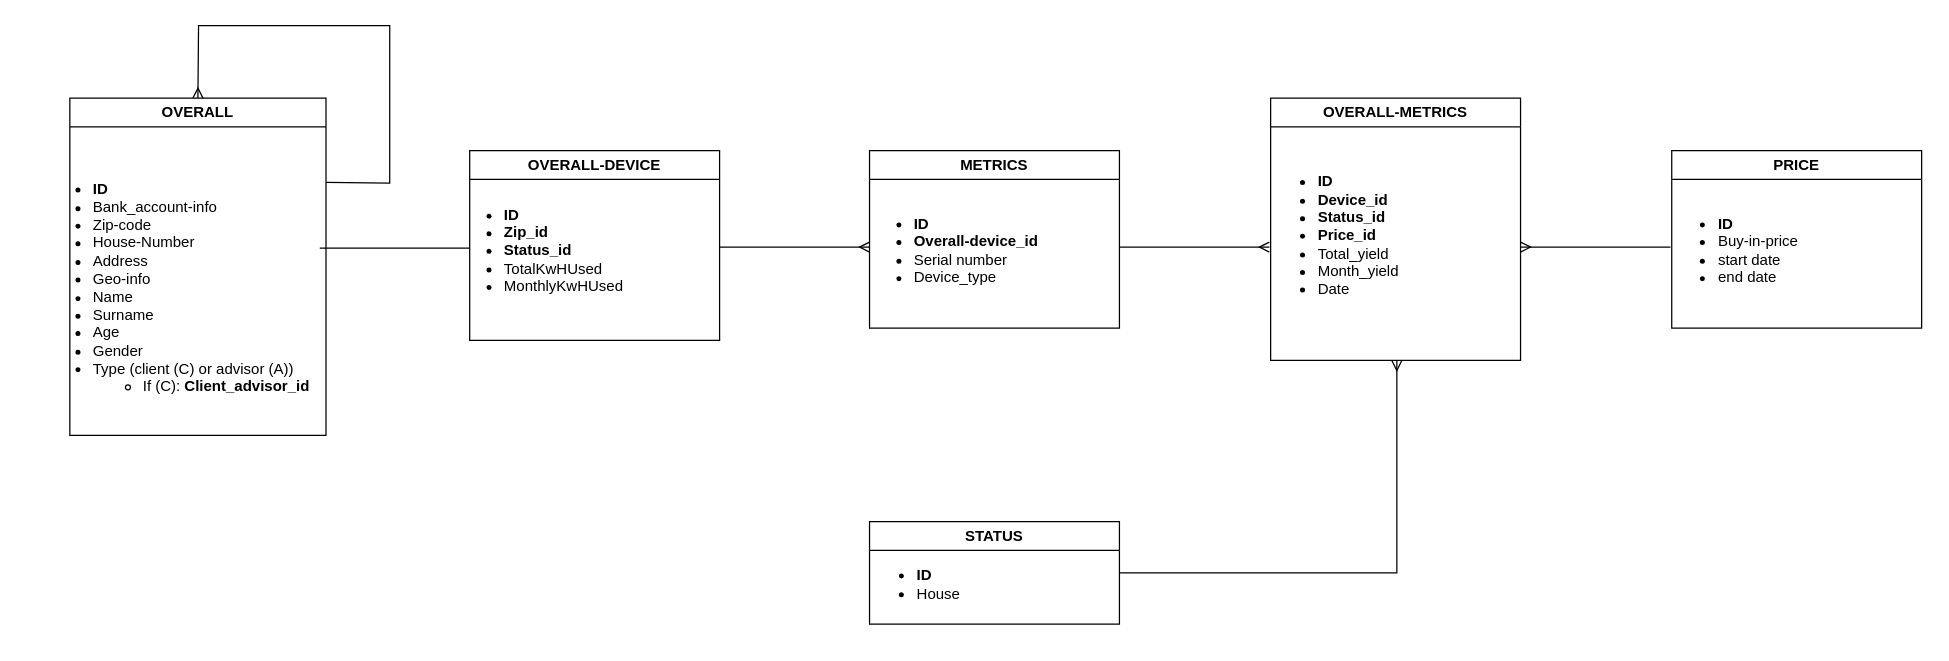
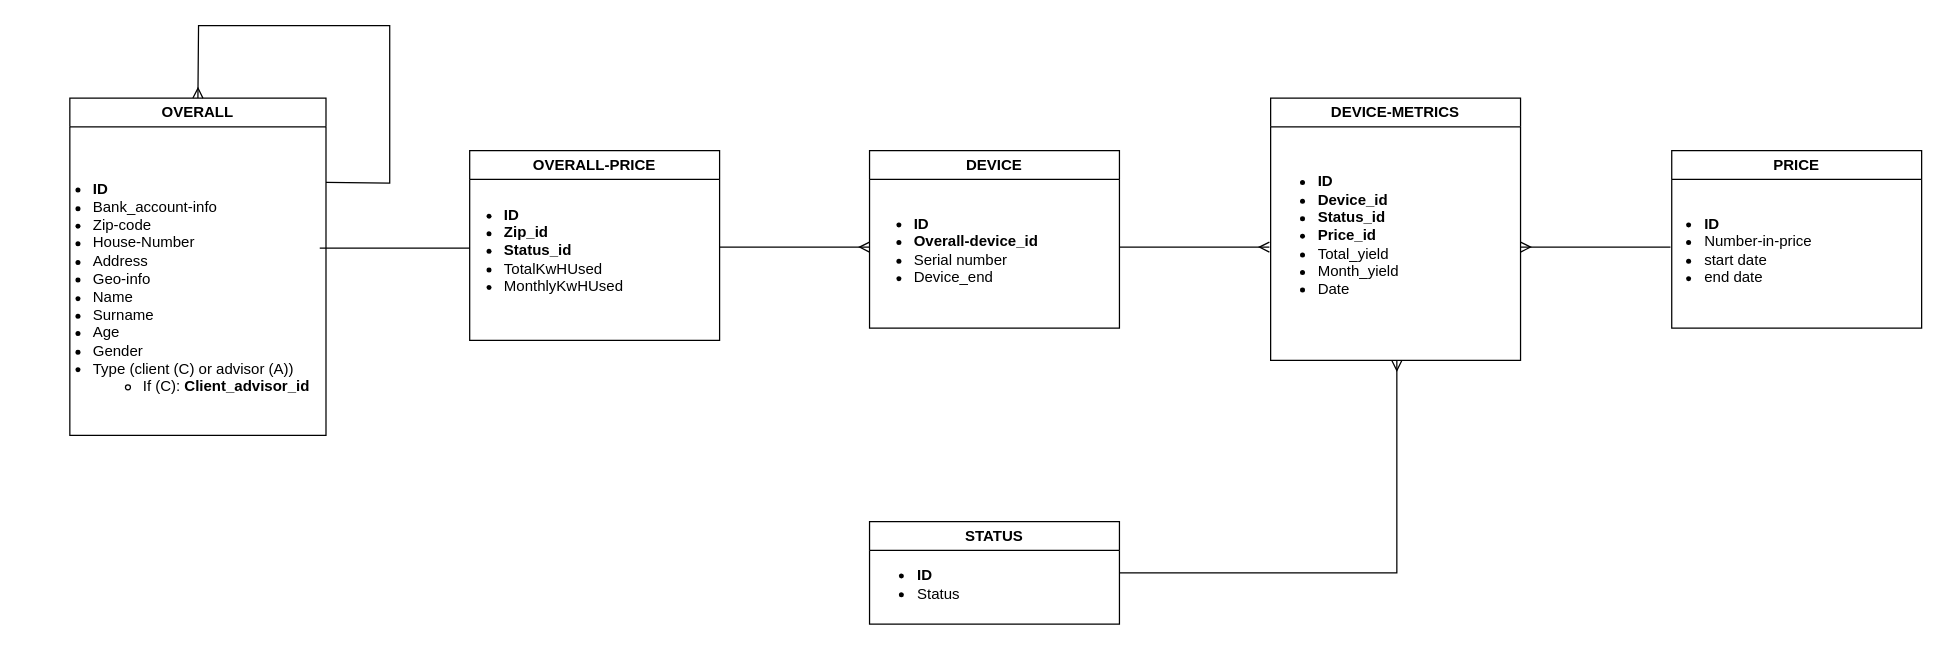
(1396, 113) -> (1396, 113)
(594, 166) -> (594, 166)
(994, 166) -> (994, 166)
(951, 251) -> (951, 251)
(1734, 251) -> (1734, 251)
(914, 584) -> (914, 584)
